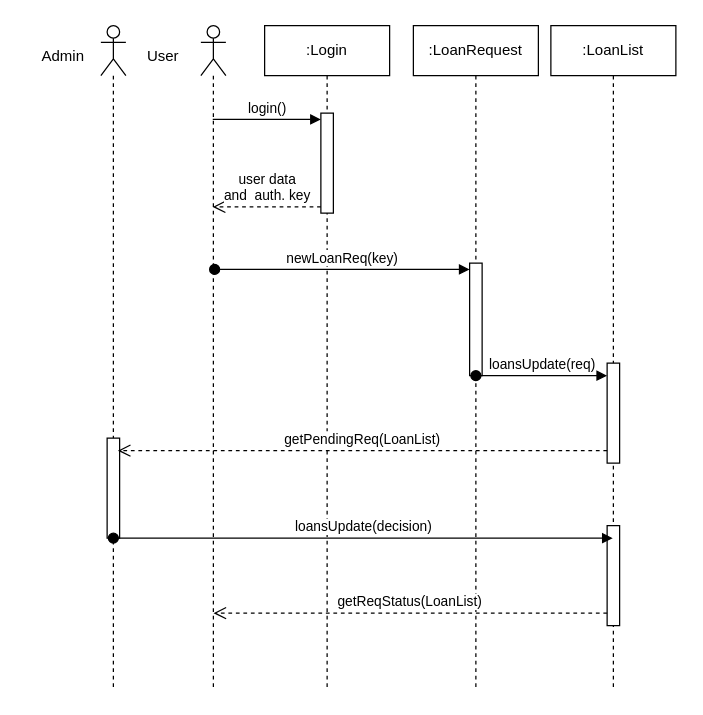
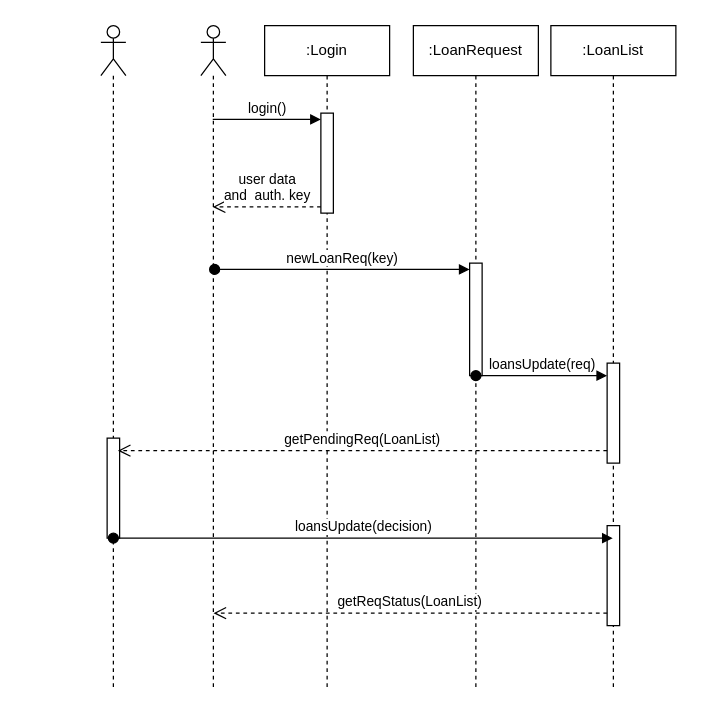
(63, 57) -> none
(163, 57) -> none
